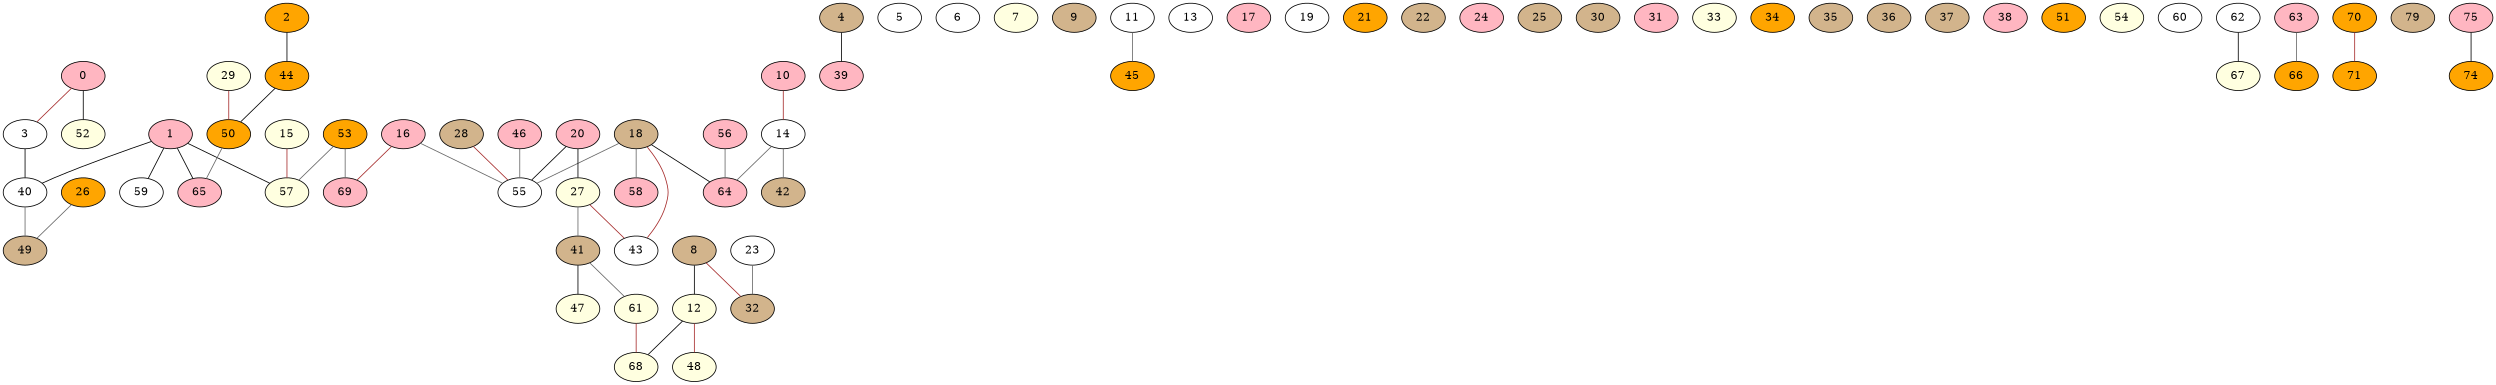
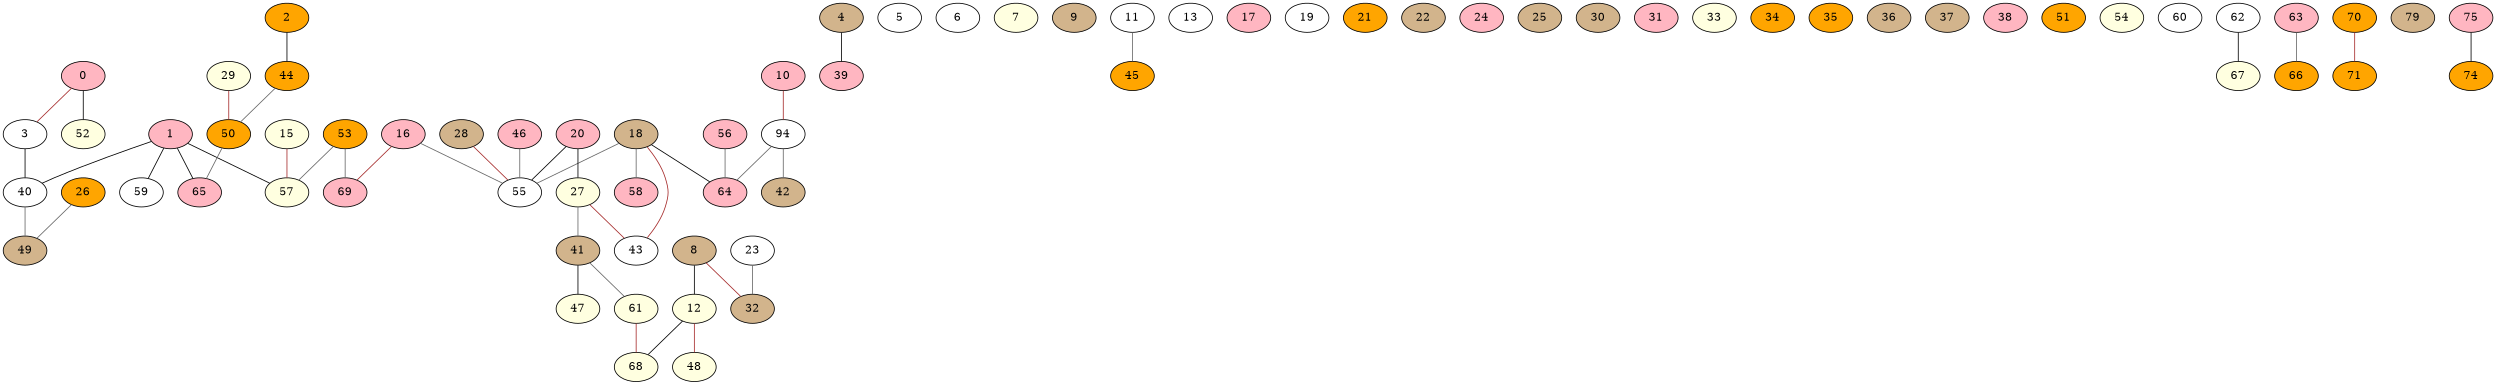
(1831, 18) -> (1831, 18)
(258, 105) -> (258, 105)
(783, 134) -> (783, 134)
